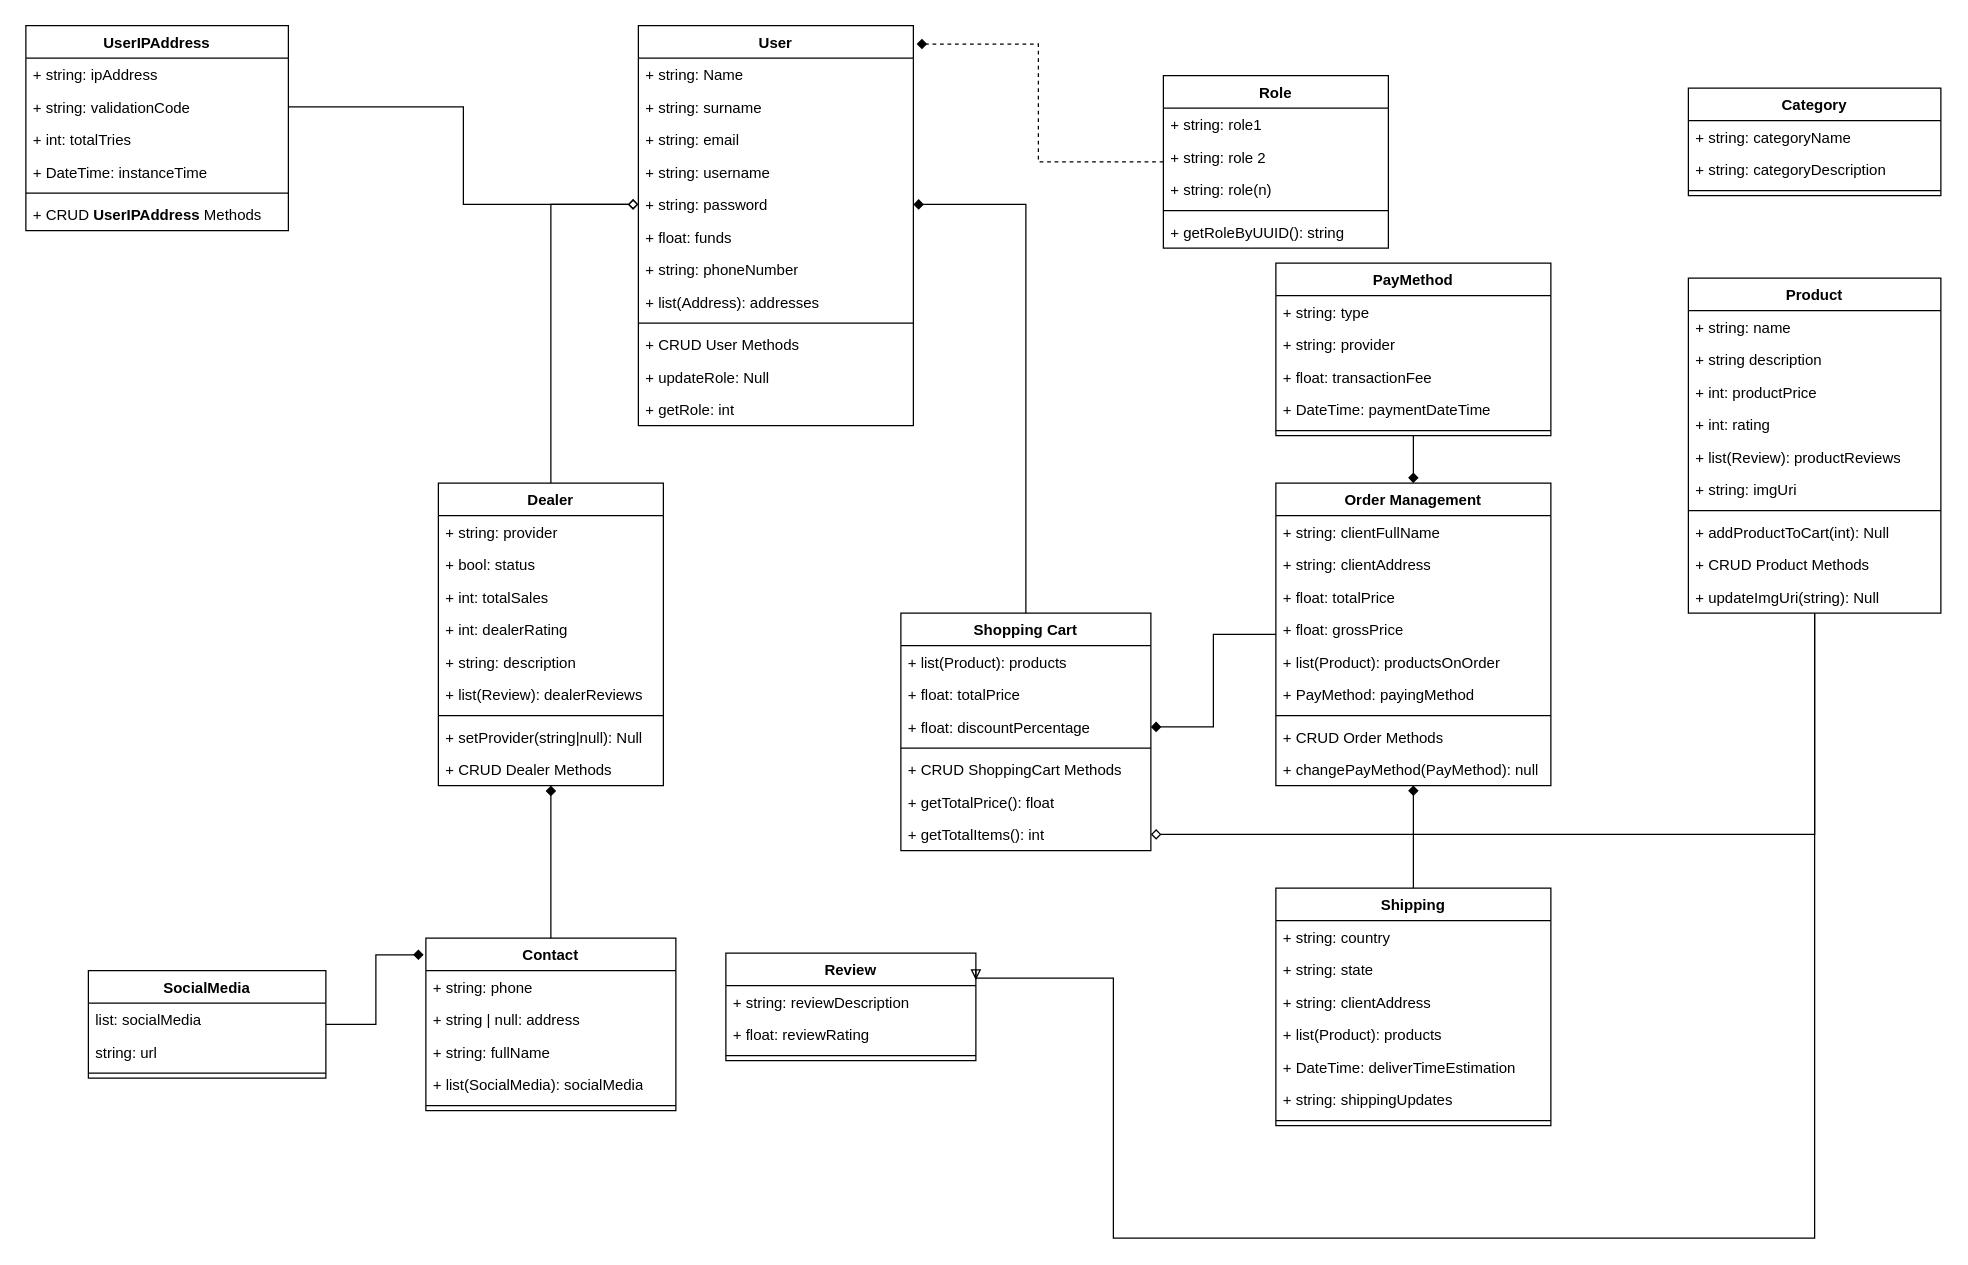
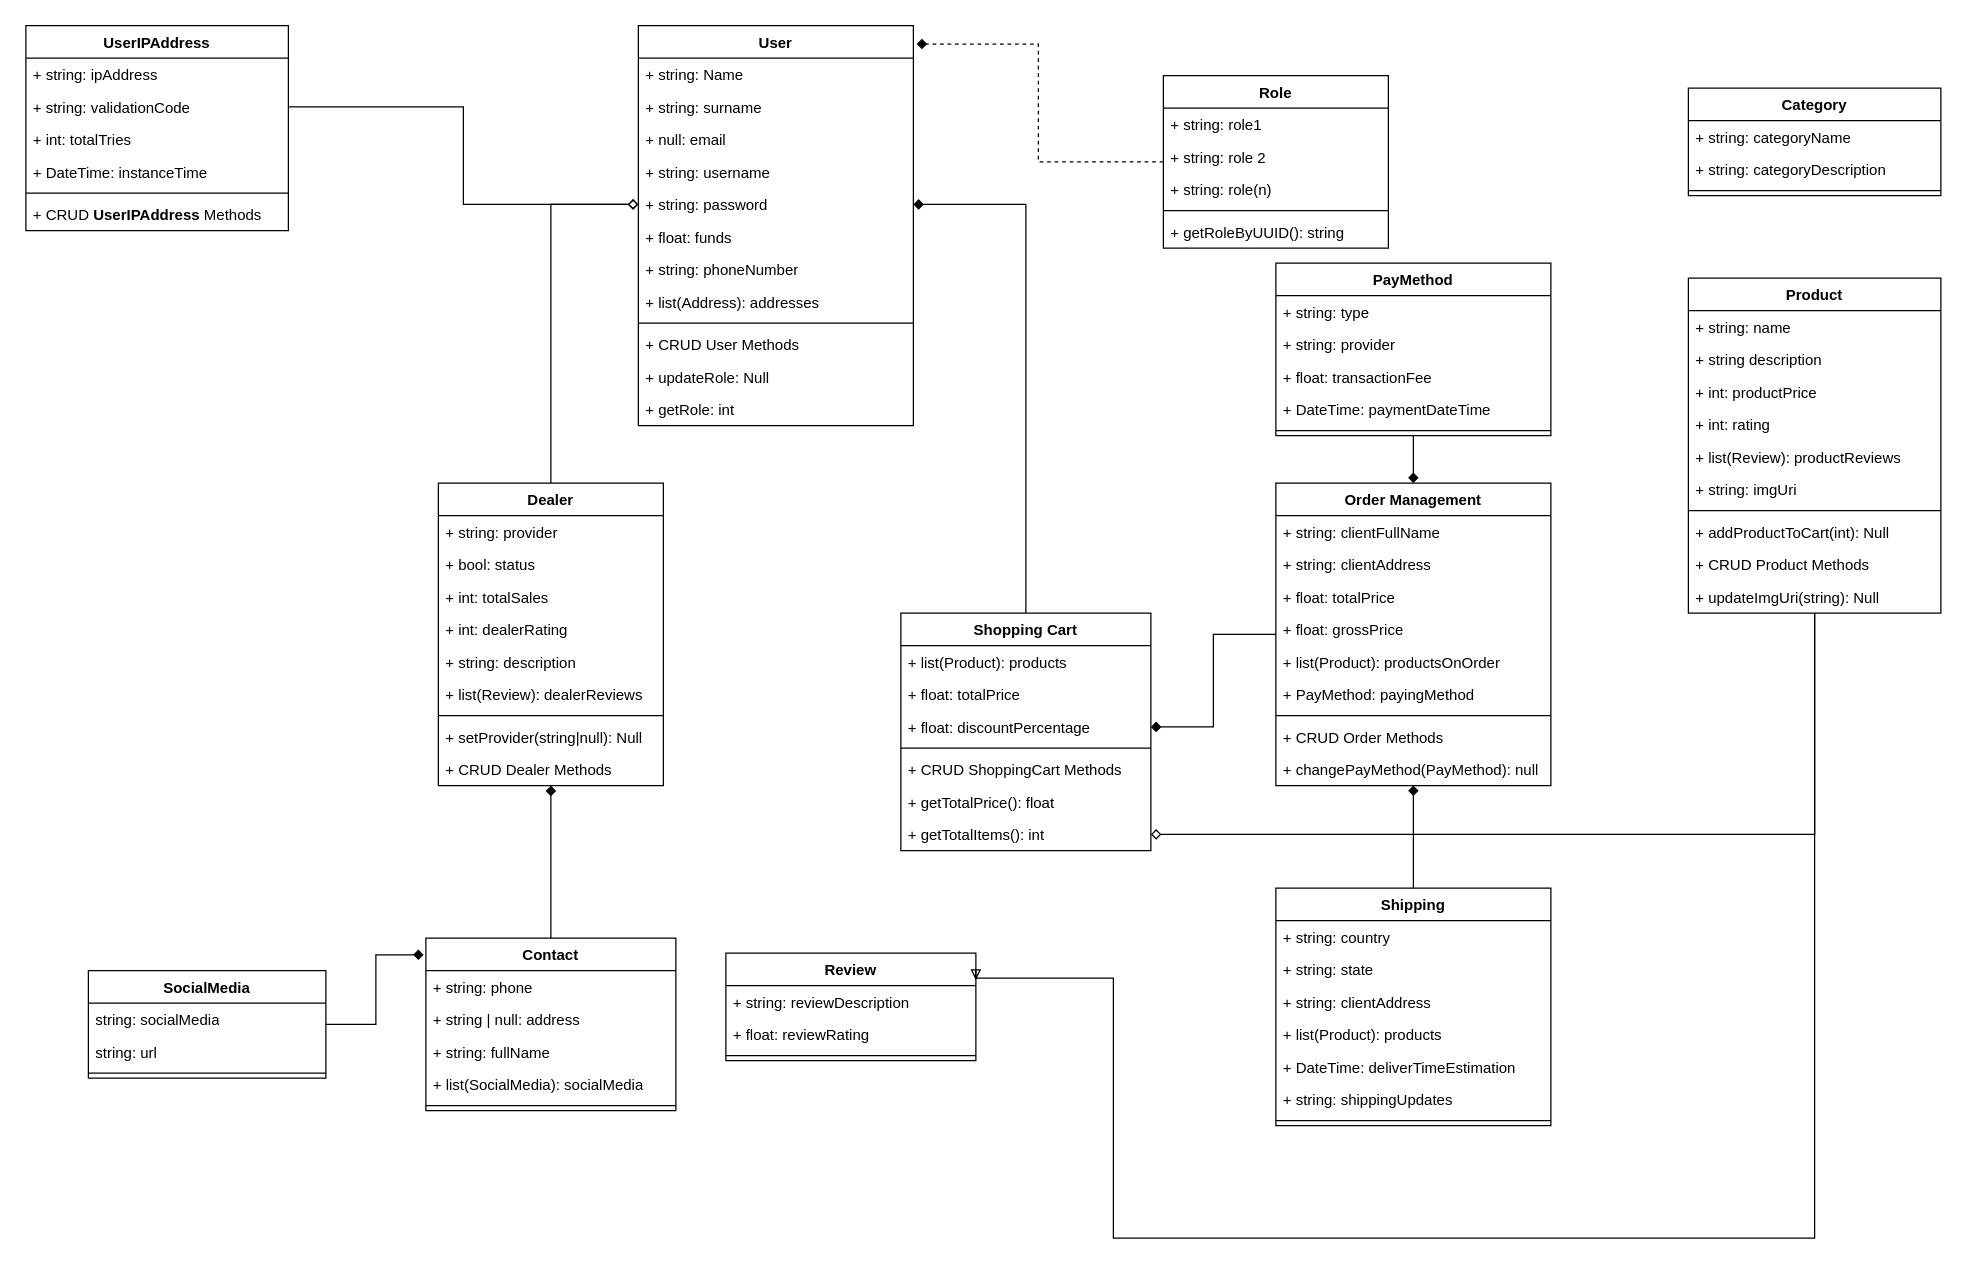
(697, 141) -> (687, 141)
(153, 1021) -> (164, 1021)
